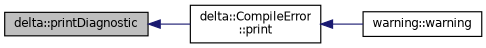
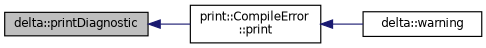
(256, 24) -> (256, 24)
(422, 24) -> (422, 24)
